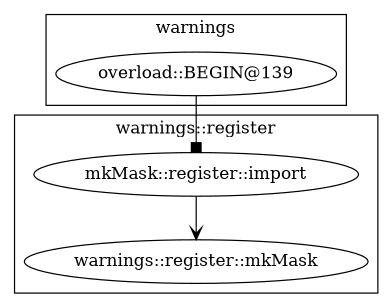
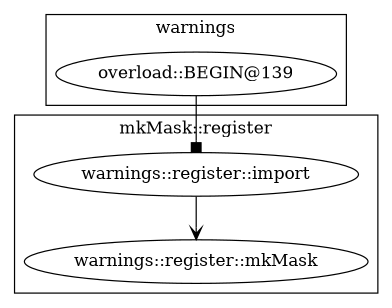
(196, 129) -> (196, 129)
(196, 174) -> (196, 174)
